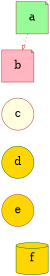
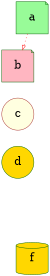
(32, 18) -> (32, 18)
(18, 66) -> (18, 66)
(18, 210) -> none
